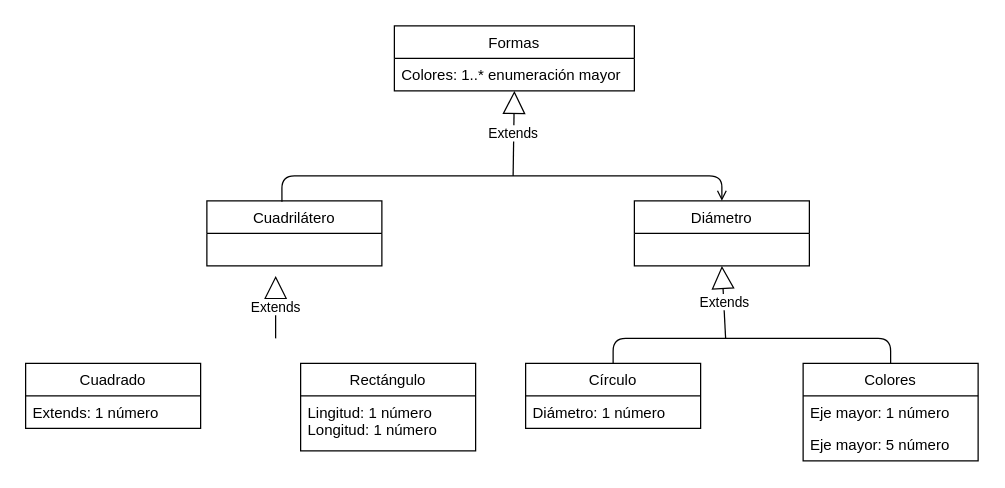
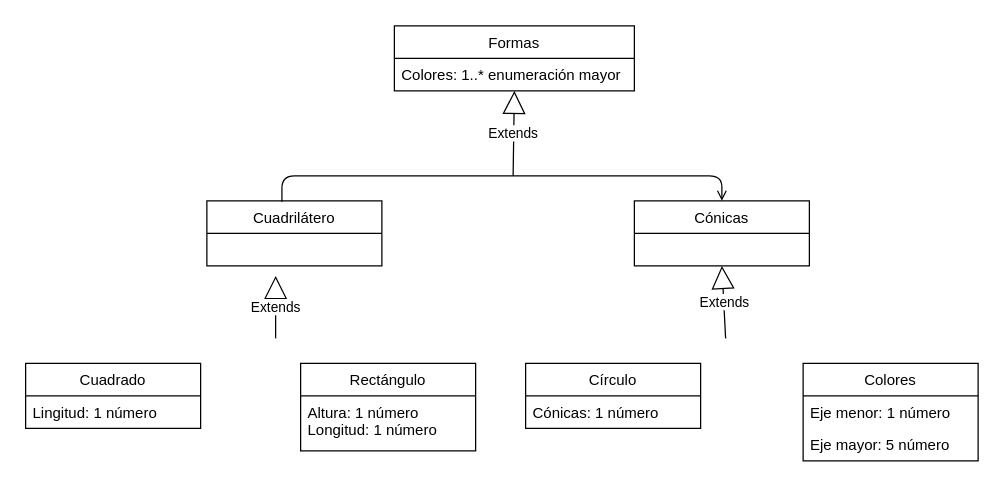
(721, 218) -> (721, 218)
(752, 338) -> none
(98, 413) -> (98, 413)
(373, 413) -> (367, 413)
(600, 413) -> (596, 413)
(882, 413) -> (882, 413)
